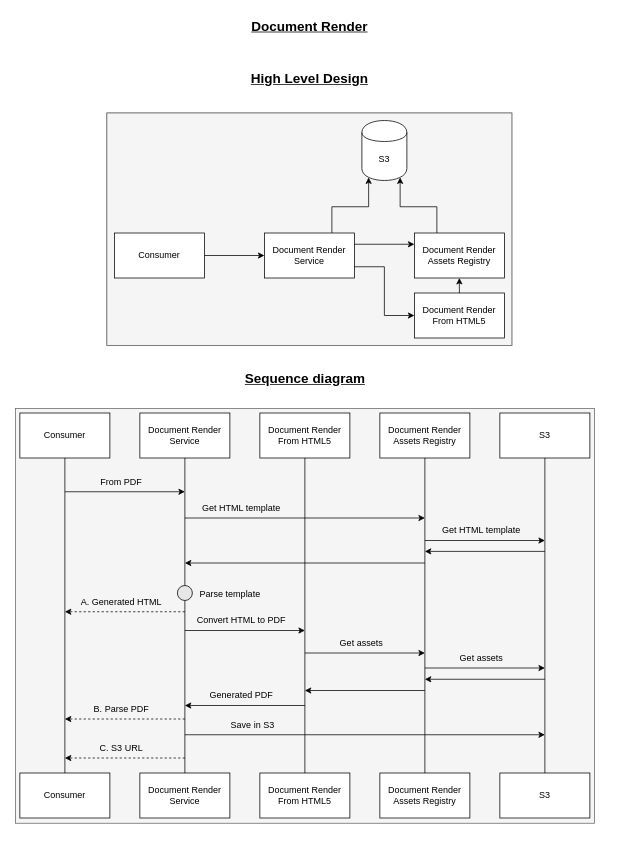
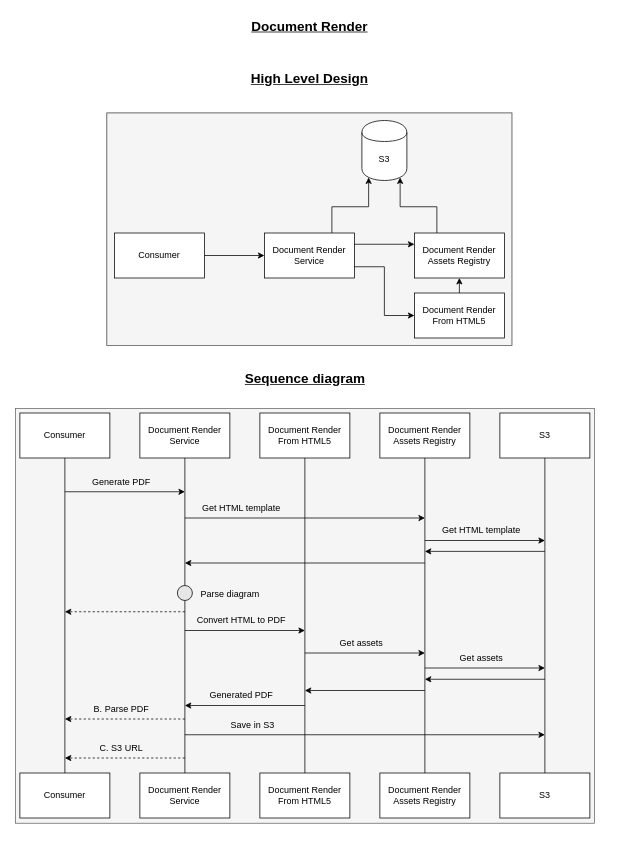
(122, 480) -> (122, 480)
(230, 593) -> (230, 593)
(121, 600) -> none
